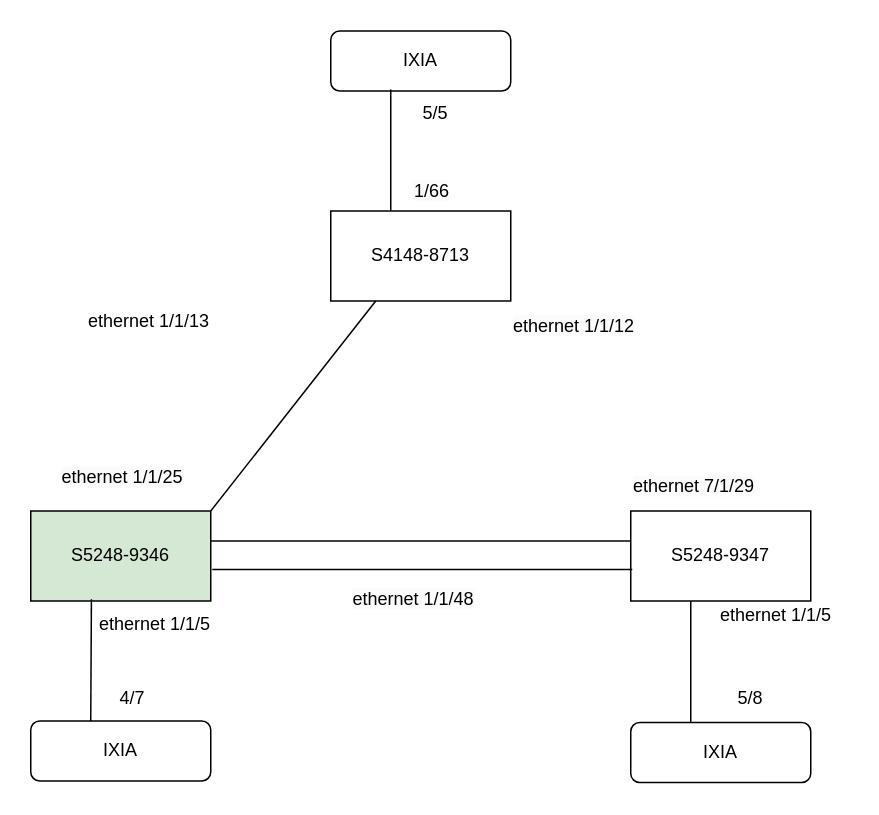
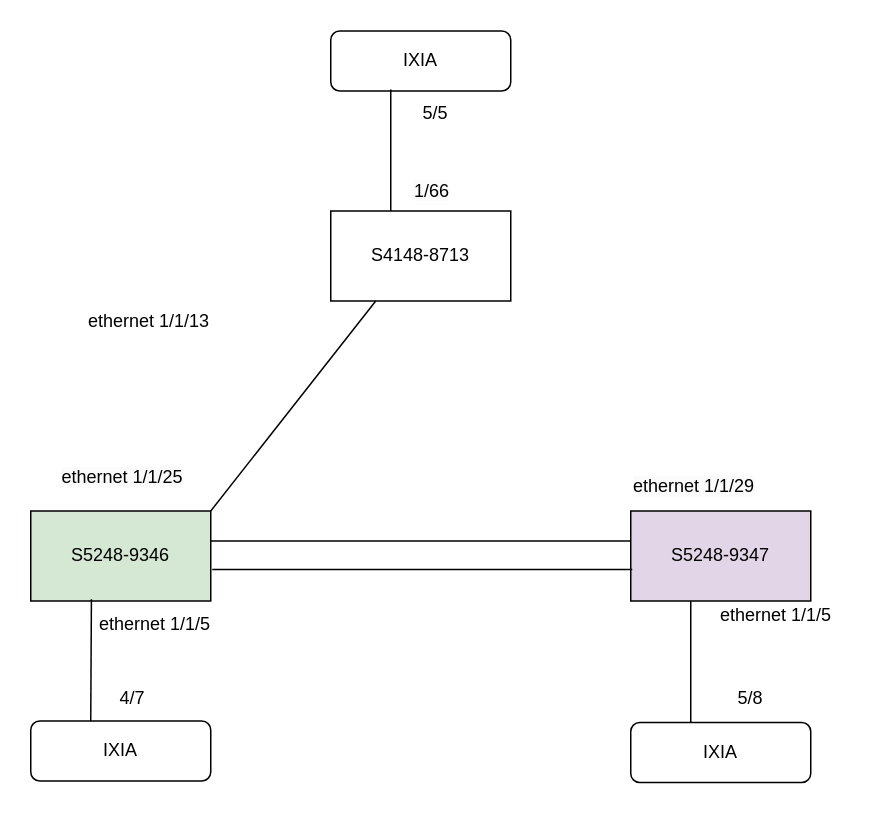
(593, 335) -> none
(707, 487) -> (707, 487)
(721, 556) -> (721, 556)
(433, 608) -> none
